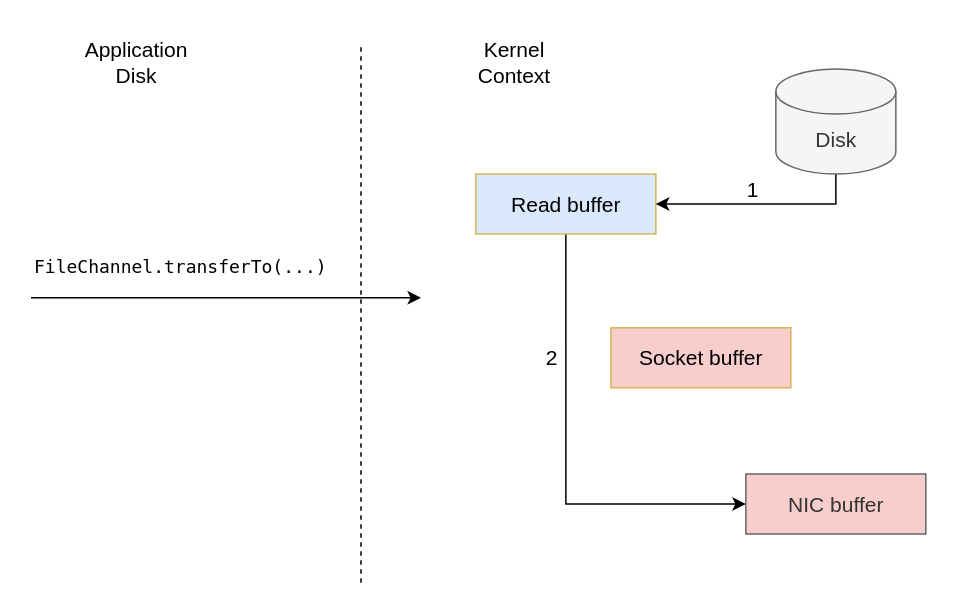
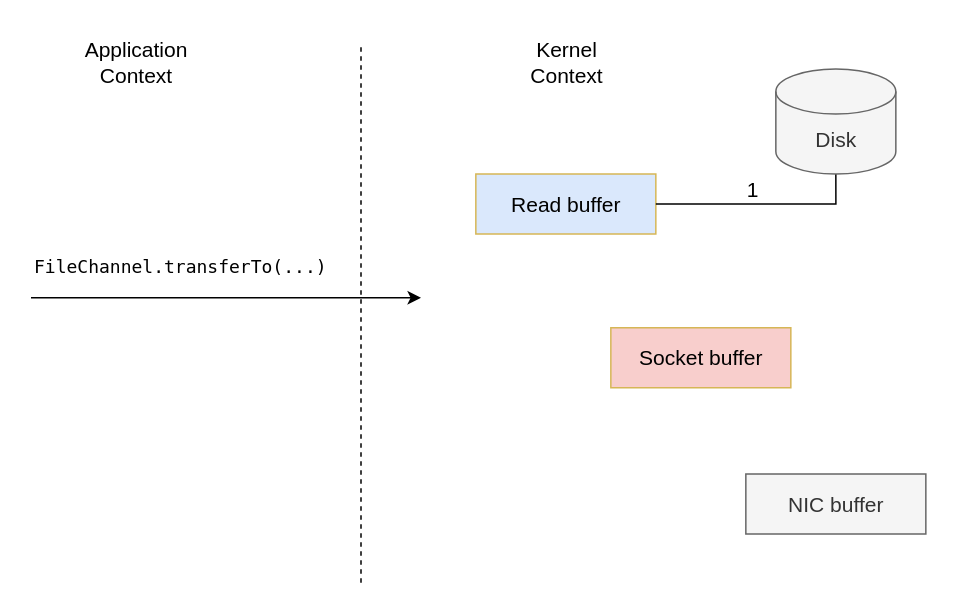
(137, 62) -> (137, 62)
(513, 62) -> (566, 62)
(667, 204) -> (663, 204)
(566, 454) -> none
(836, 504) -> (836, 504)
